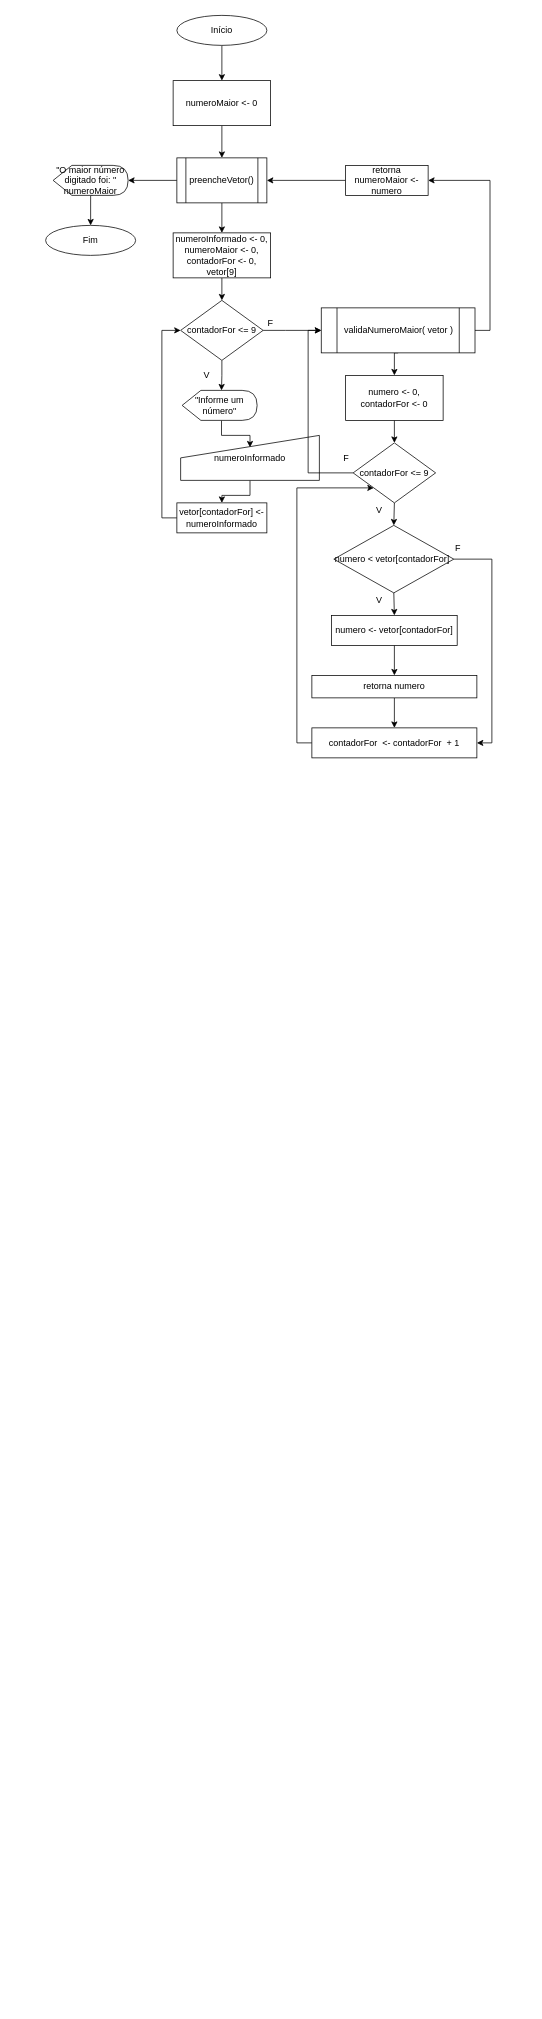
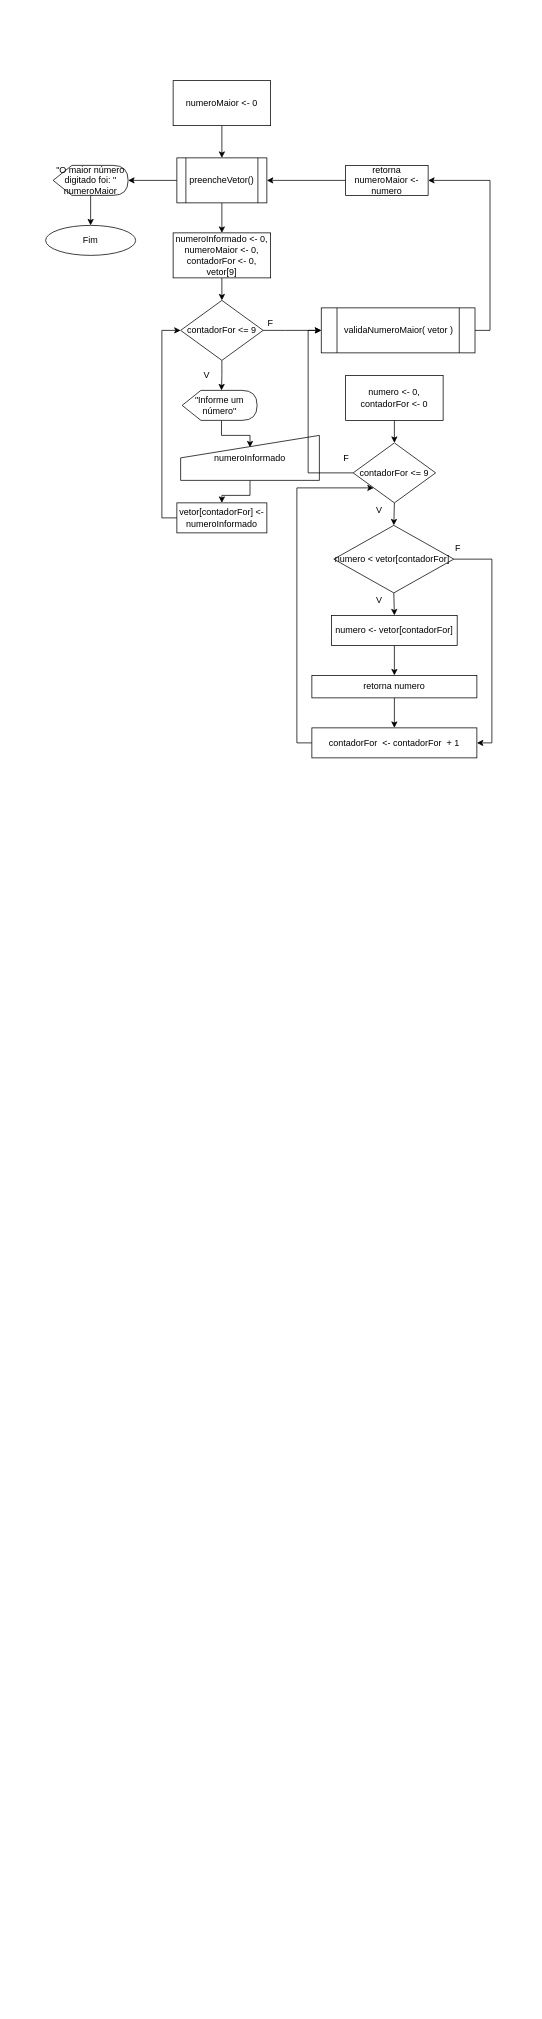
(222, 30) -> none
(222, 74) -> none
(394, 361) -> none
